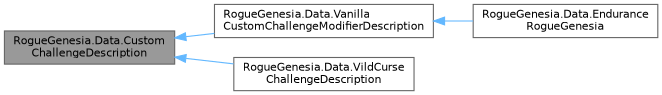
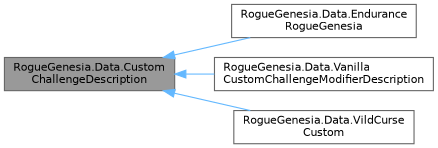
(459, 21) -> (212, 46)
(324, 74) -> (324, 127)
